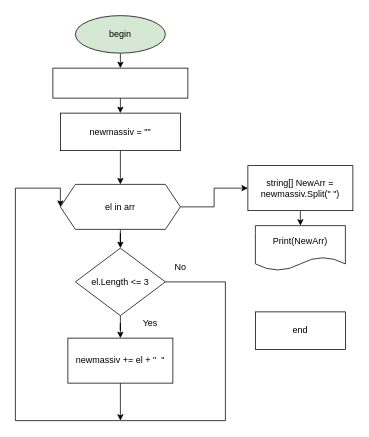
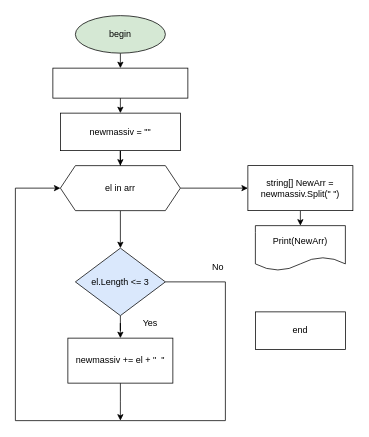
(120, 207) -> (120, 188)
(180, 267) -> (218, 267)
(120, 282) -> (120, 282)
